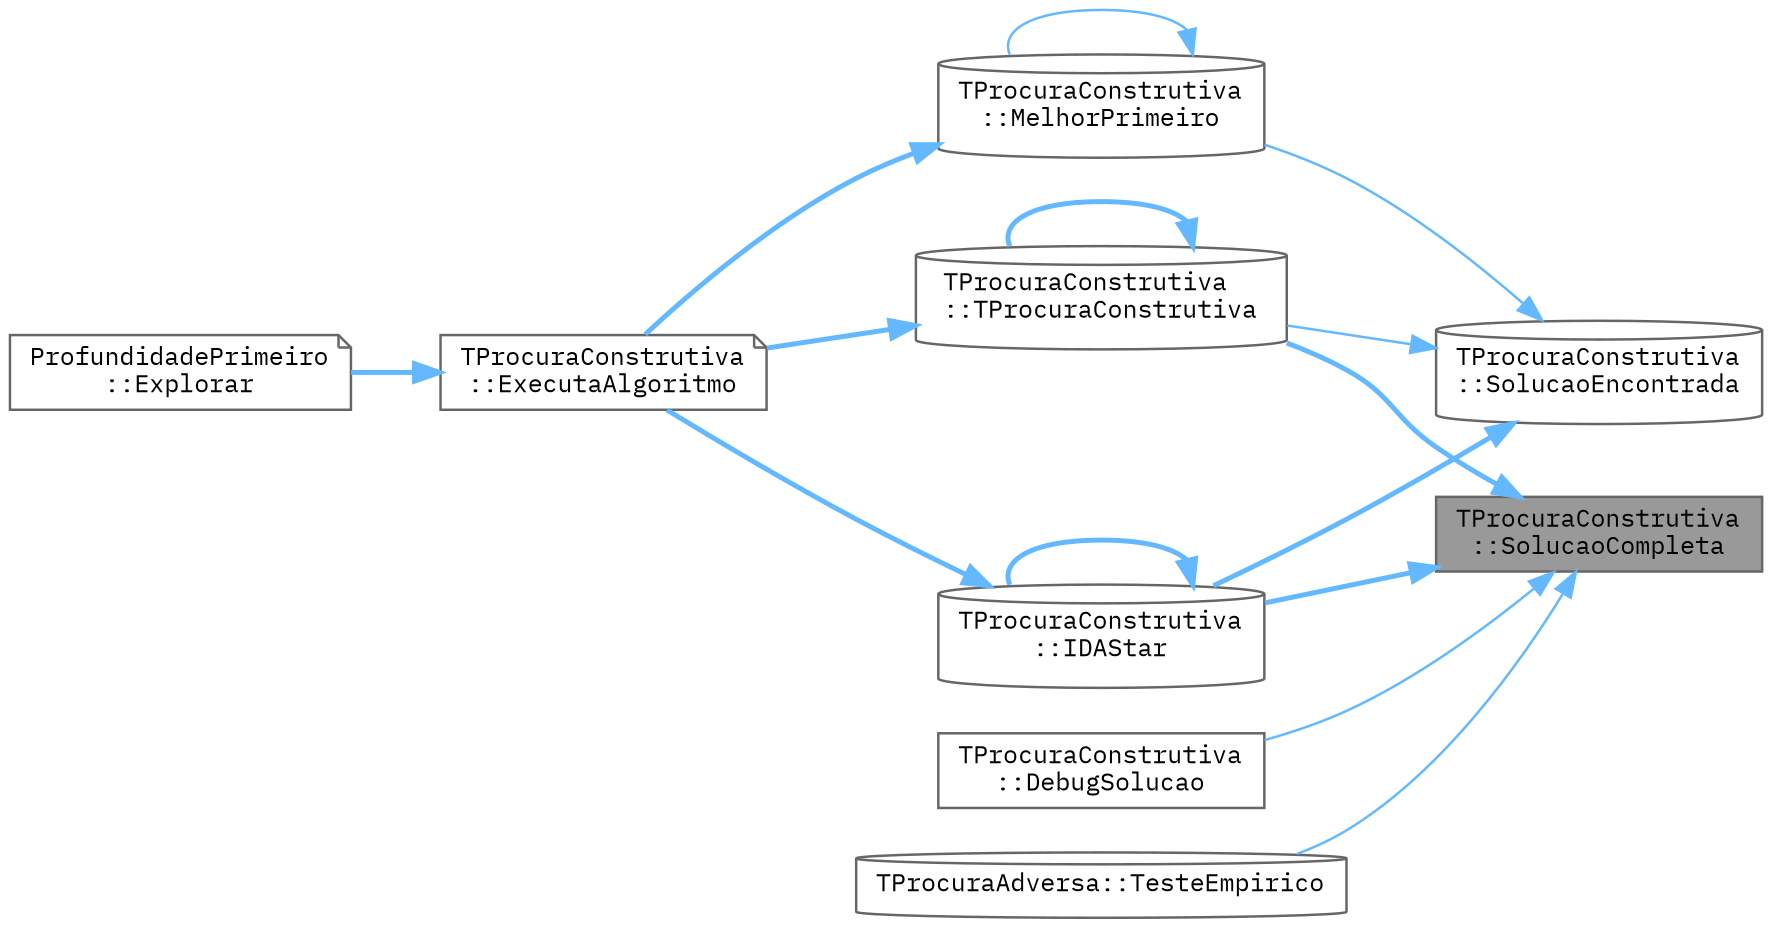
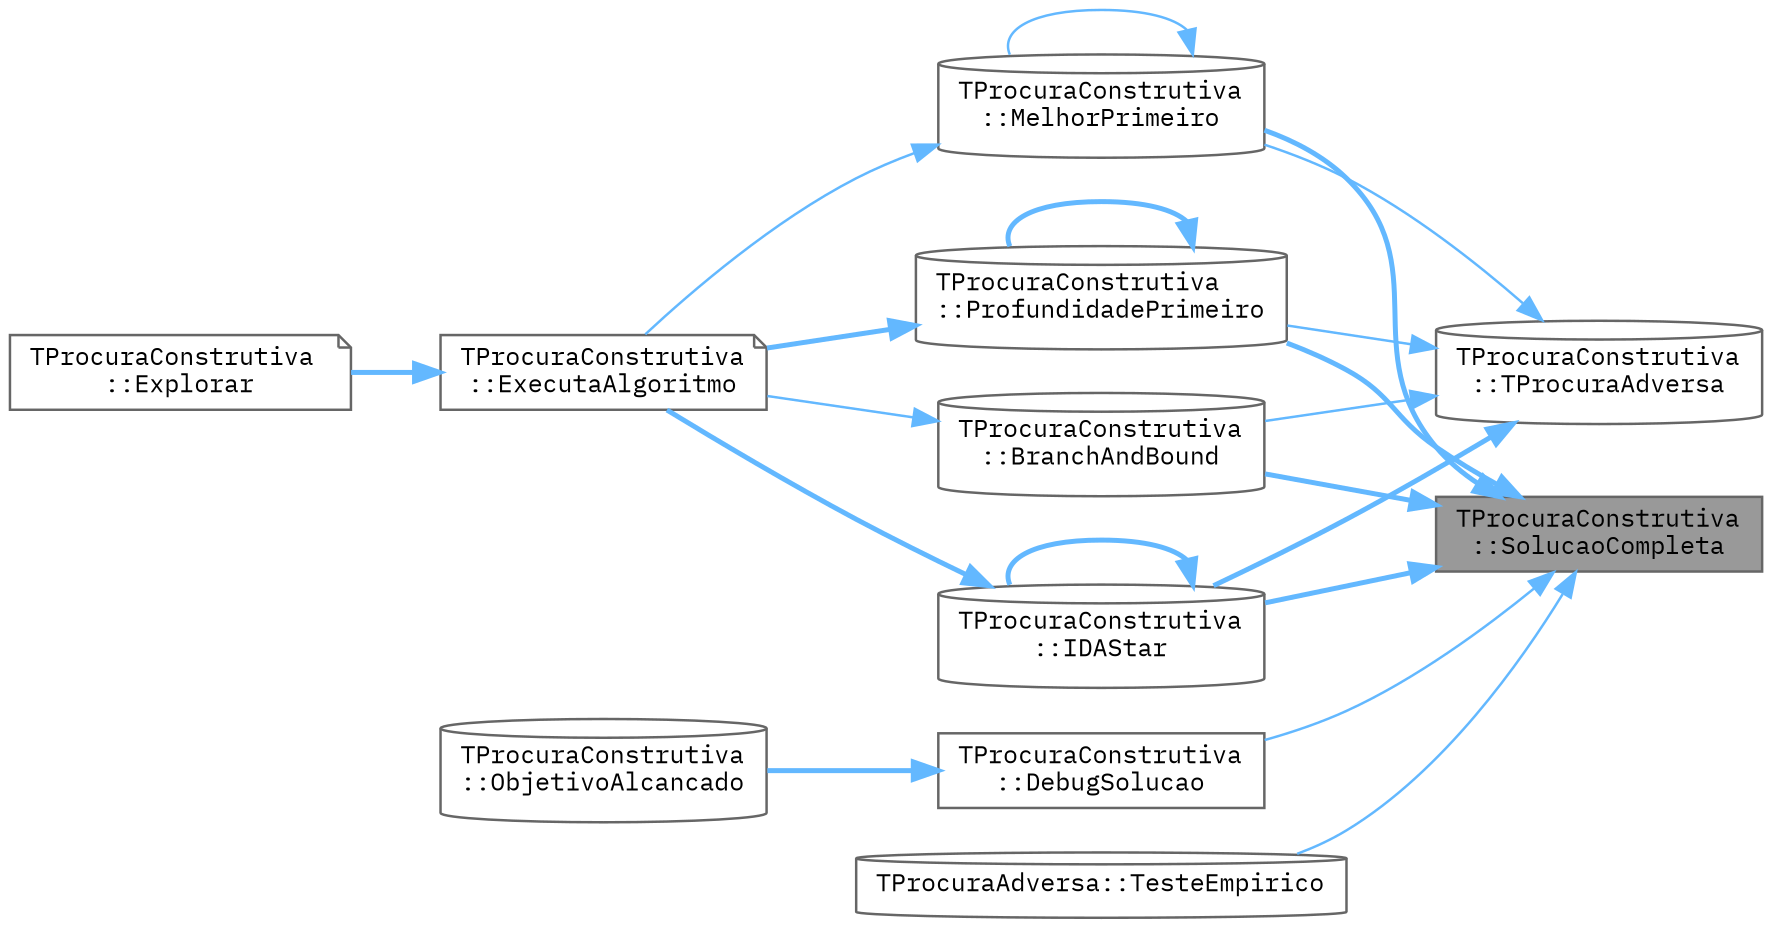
(771, 231) -> (771, 231)
none -> (1394, 291)
(1101, 298) -> (1101, 298)
(180, 372) -> (180, 372)
(1599, 372) -> (1599, 372)
none -> (1101, 445)
none -> (604, 771)
